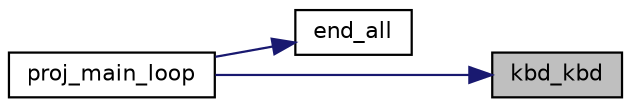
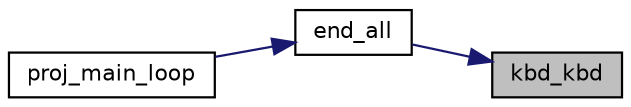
(342, 75) -> (441, 51)
